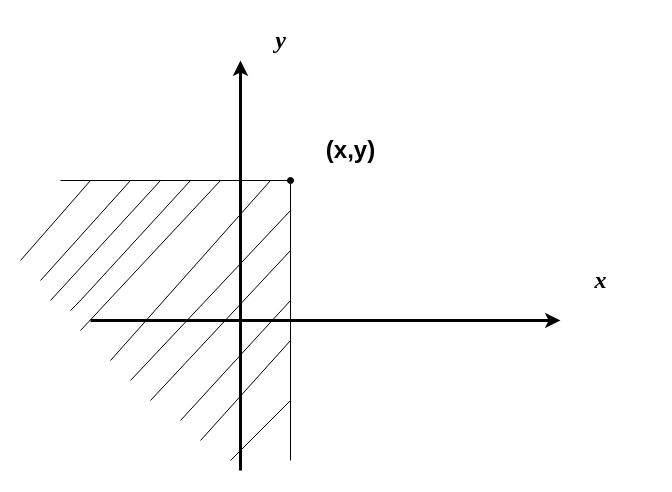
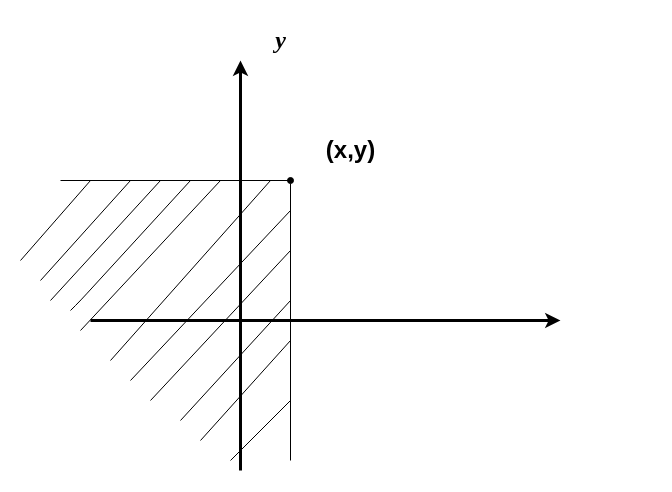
(601, 281) -> none
